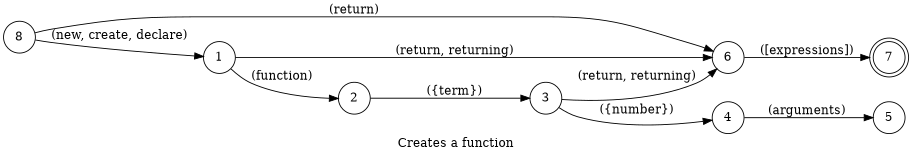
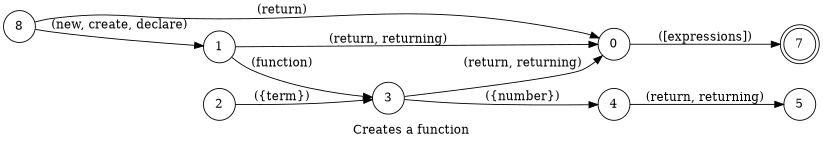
(728, 58) -> (614, 44)
(277, 92) -> (295, 85)
(807, 111) -> (705, 98)
